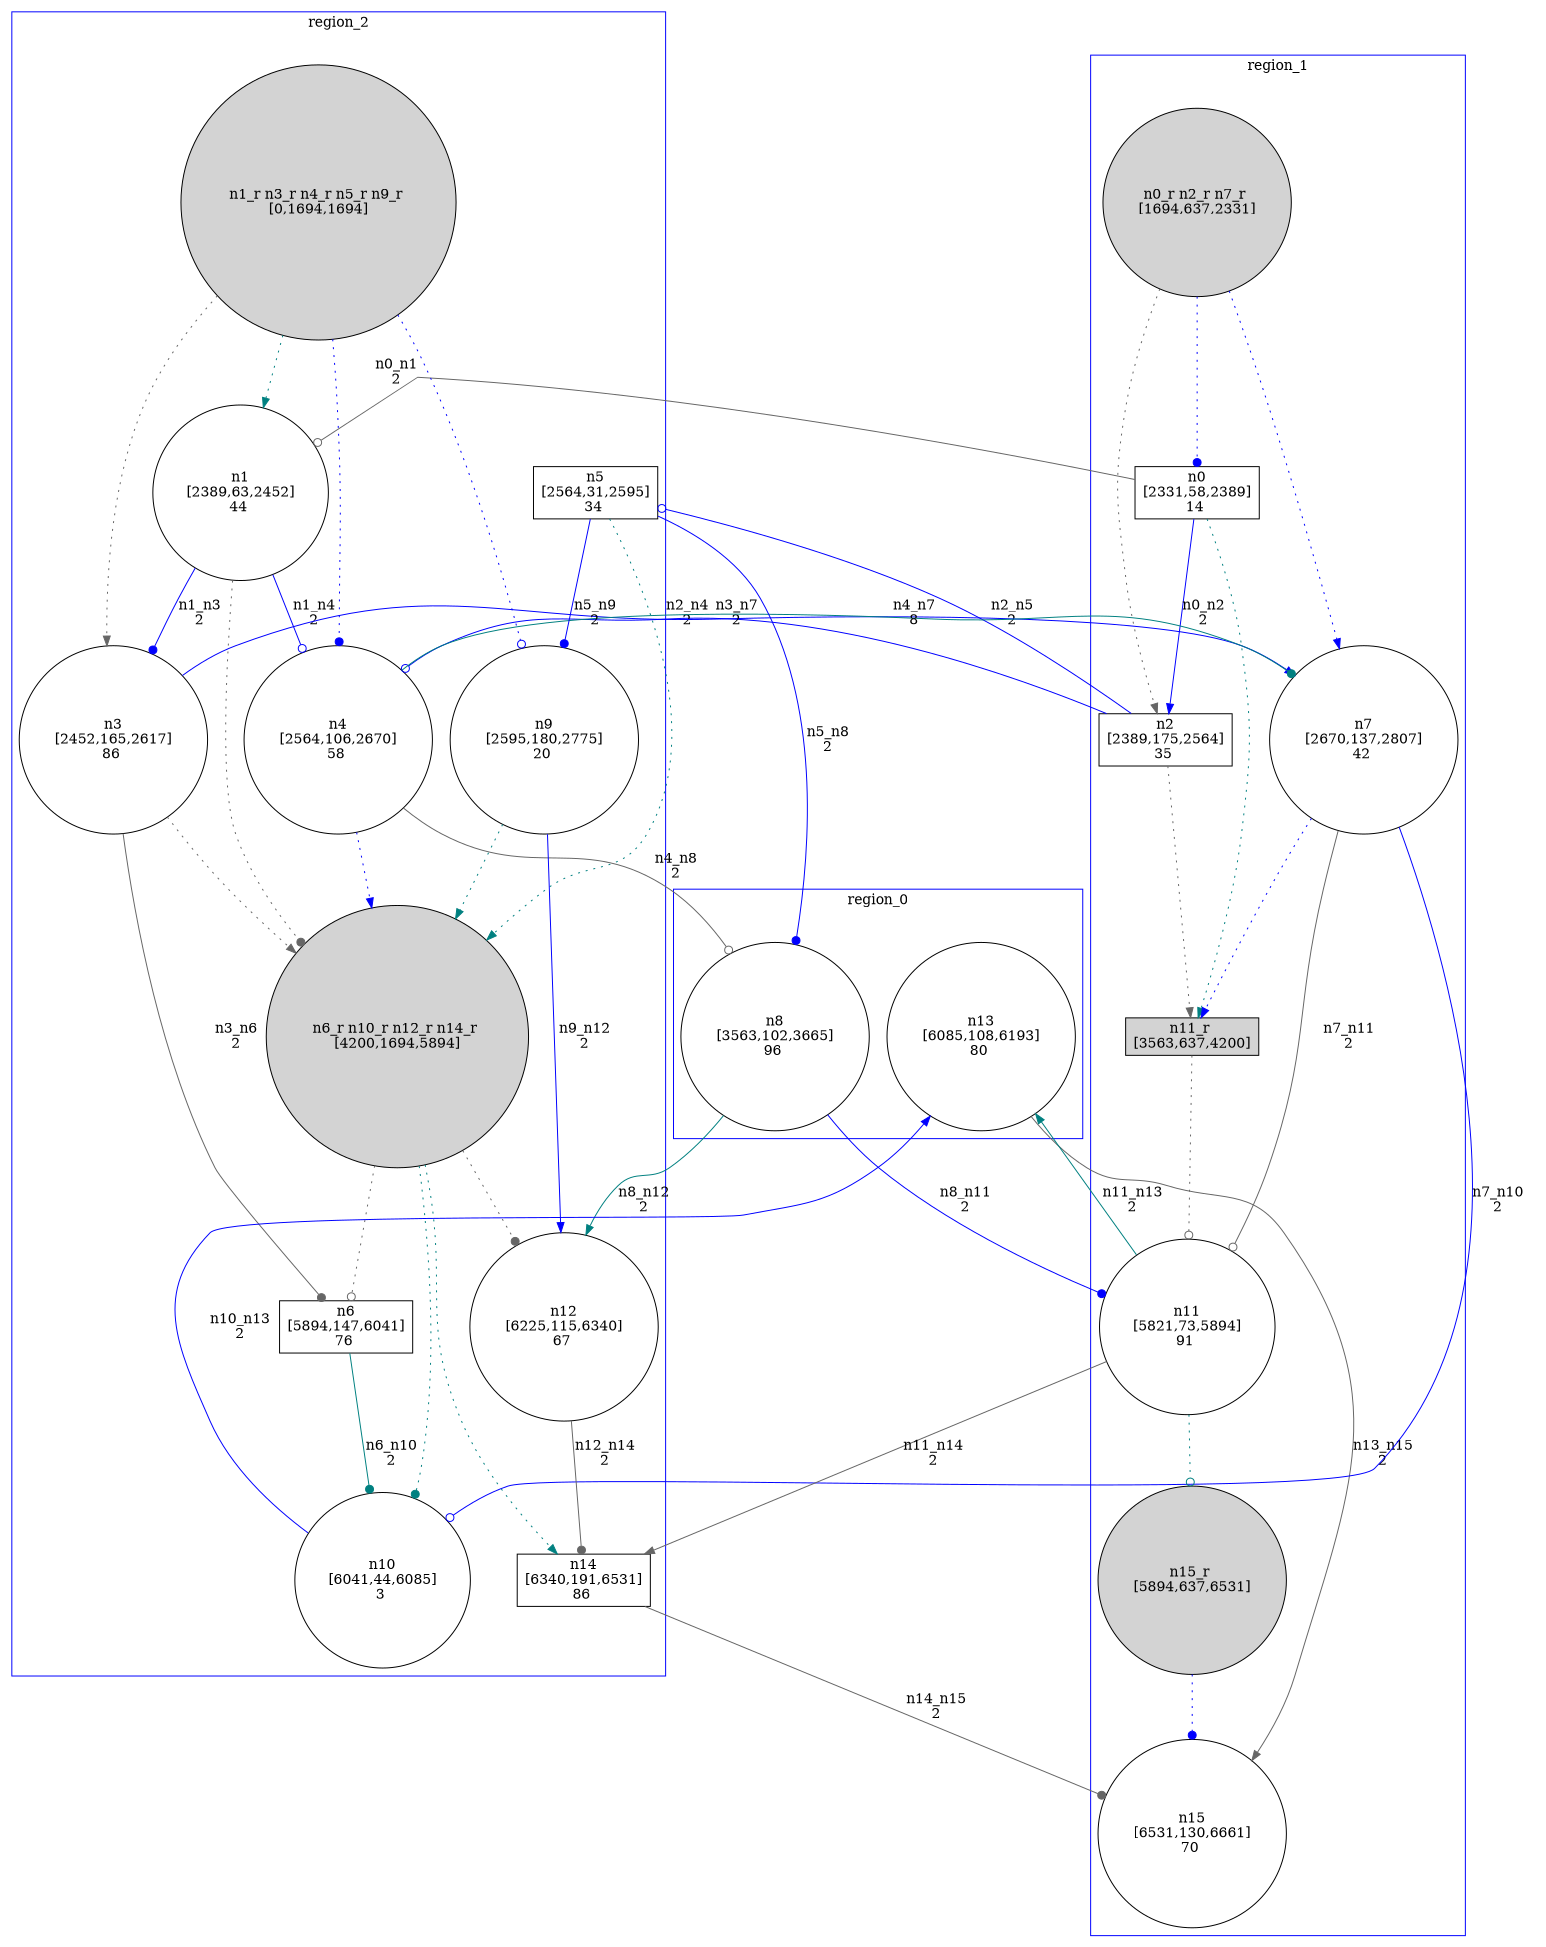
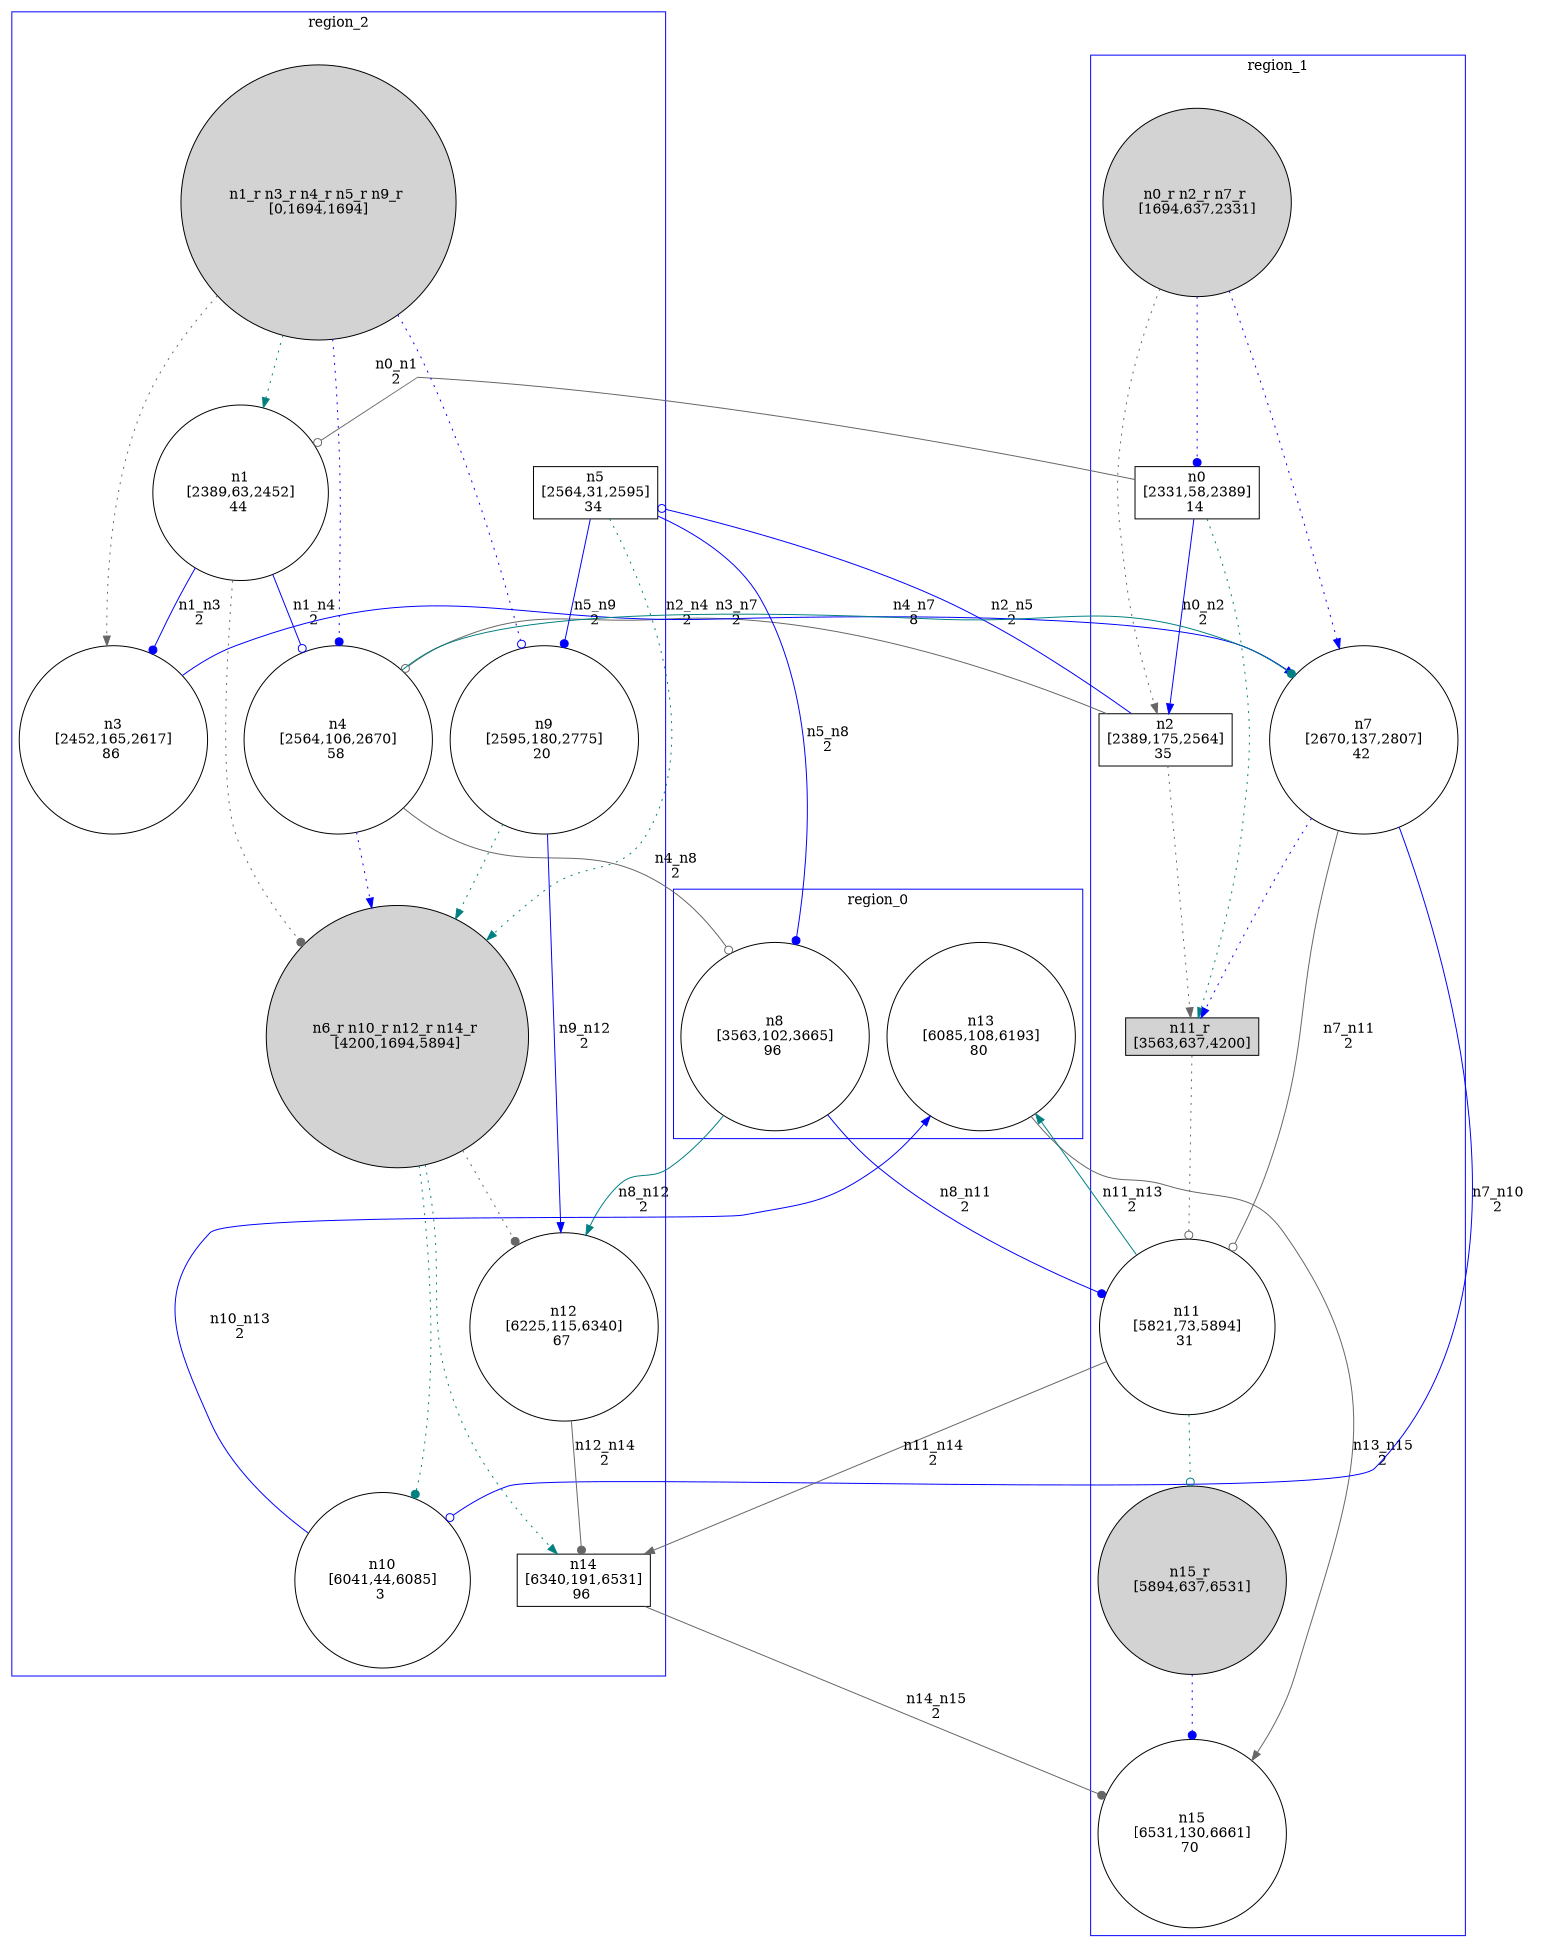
(795, 625) -> (795, 625)
(225, 885) -> none
(346, 1327) -> none
(1187, 1327) -> (1187, 1327)
(584, 1580) -> (584, 1580)
